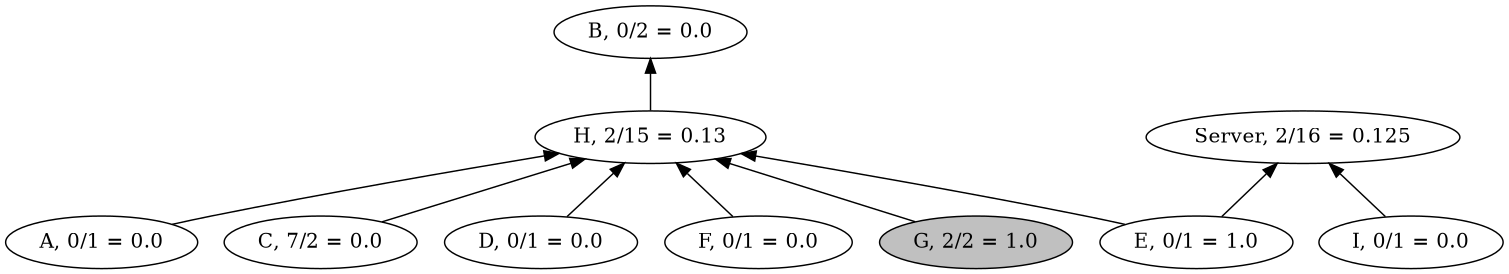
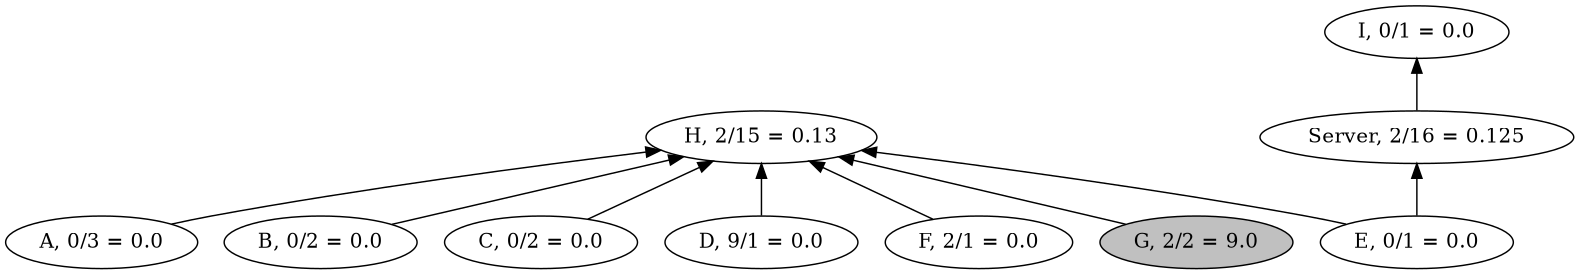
(651, 92) -> (531, 192)
(1363, 195) -> (1417, 92)
(102, 242) -> (102, 242)
(321, 242) -> (541, 242)
(541, 242) -> (761, 242)
(759, 242) -> (979, 242)
(976, 242) -> (1196, 242)
(1196, 242) -> (1417, 242)
